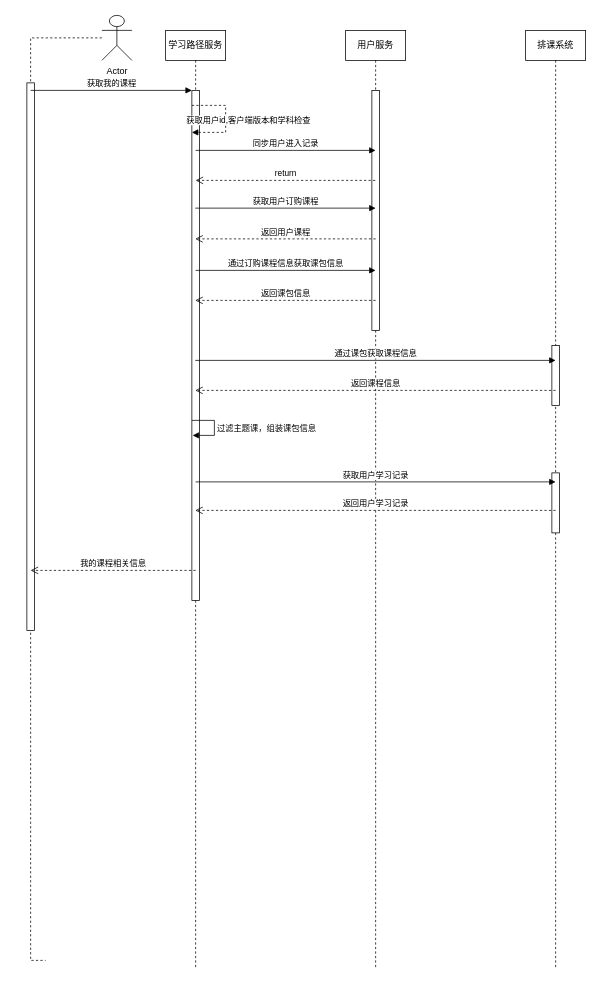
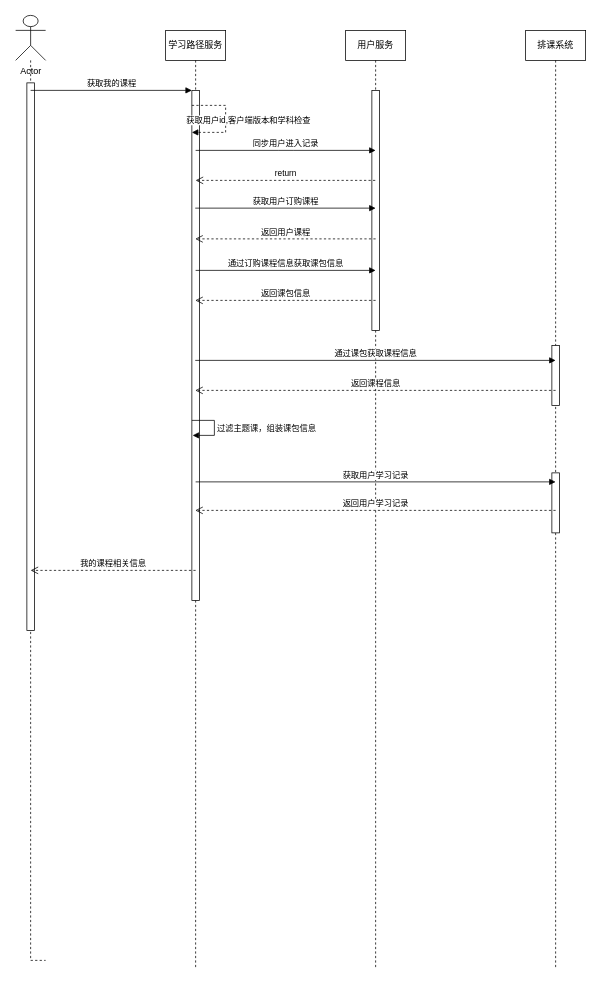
(117, 38) -> (30, 38)
